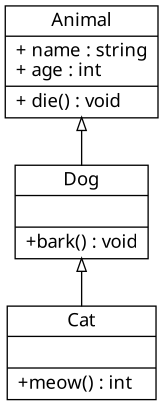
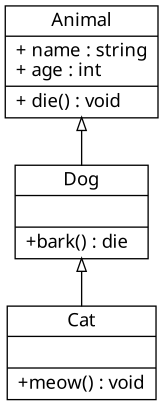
(82, 242) -> (78, 242)
(76, 383) -> (82, 383)
